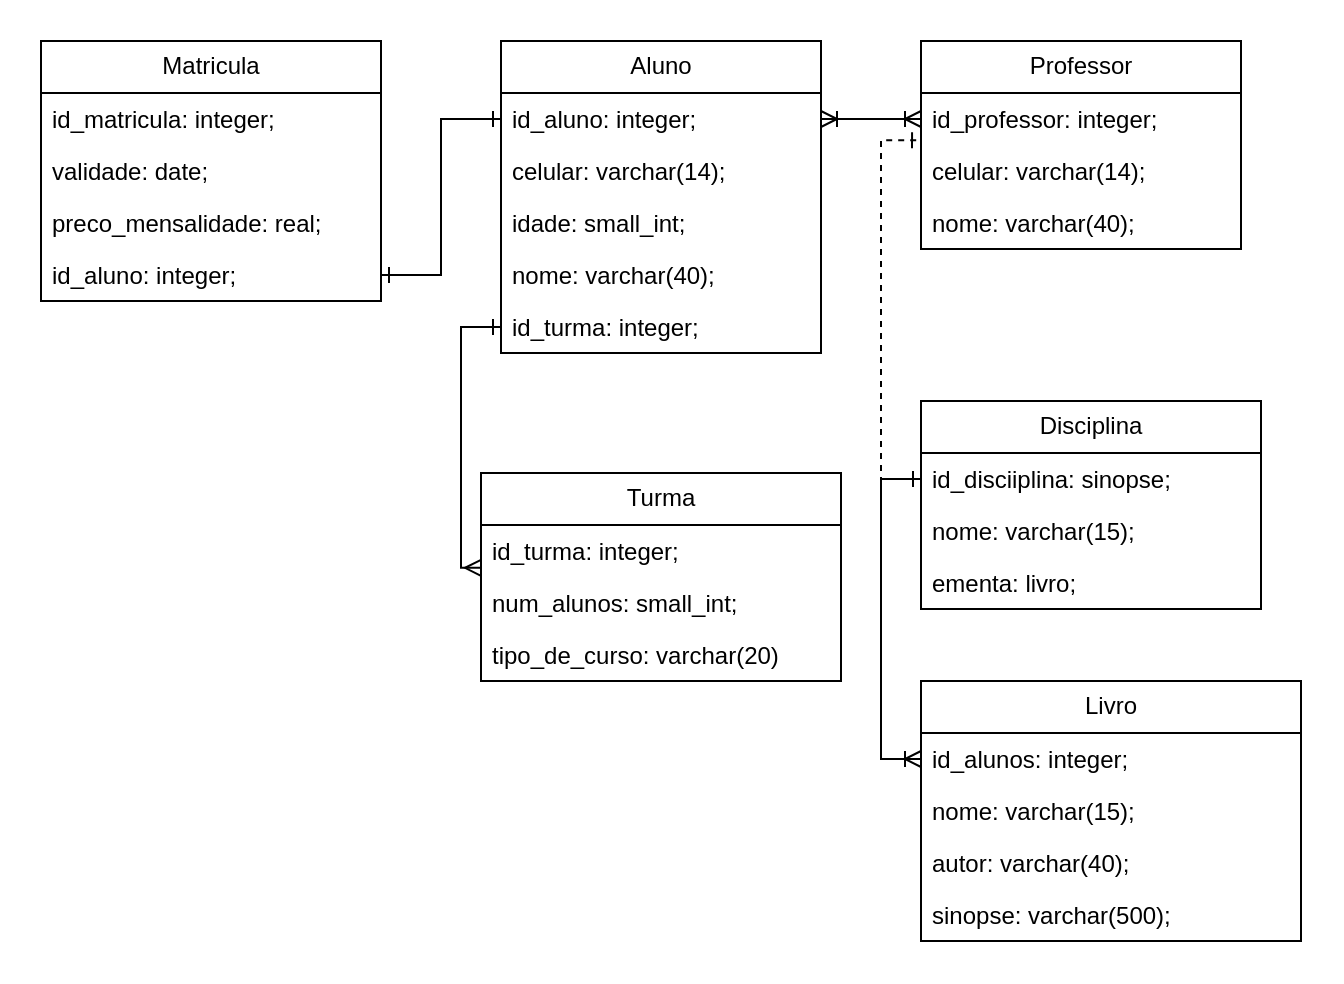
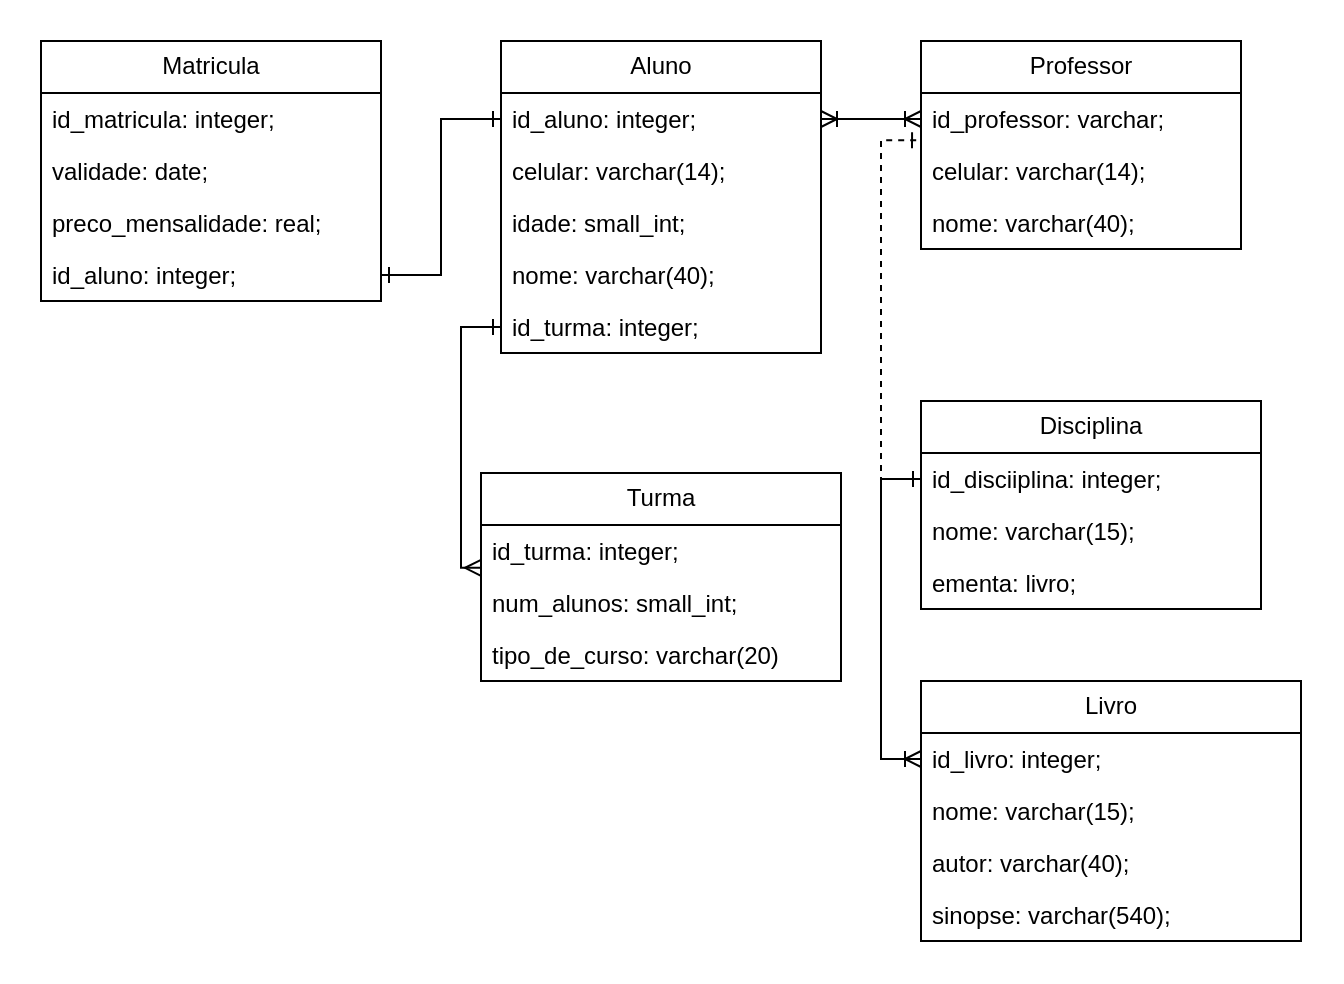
(1065, 121) -> (1068, 121)
(1063, 481) -> (1063, 481)
(1042, 761) -> (1032, 761)
(1068, 917) -> (1068, 917)
